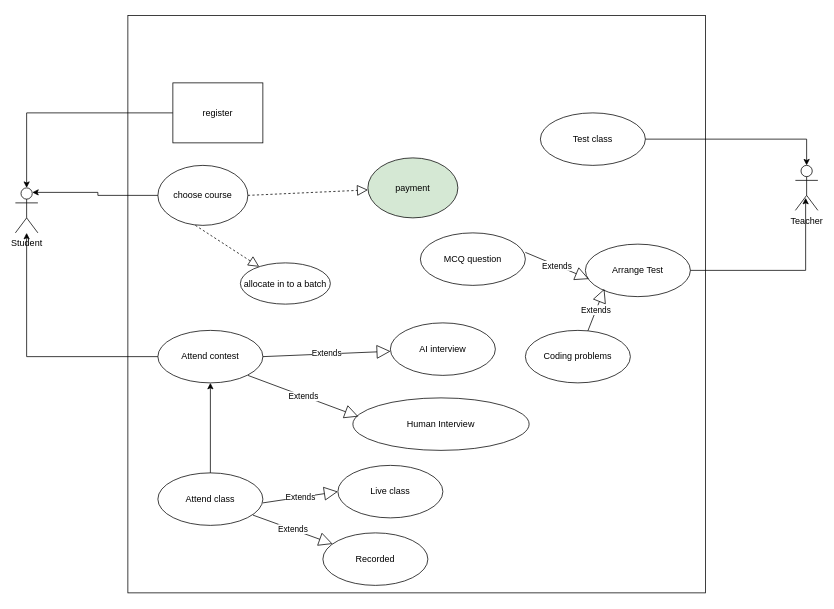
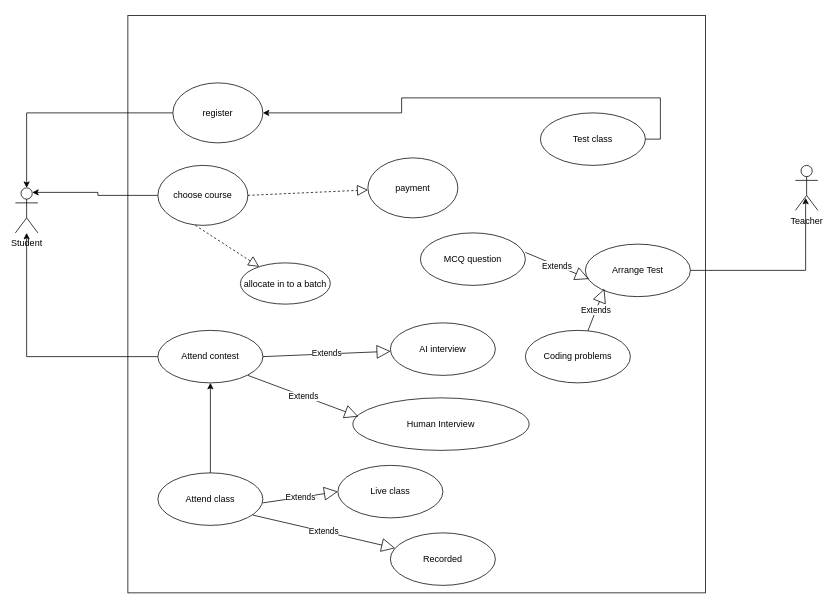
(218, 113) -> (218, 113)
(807, 148) -> (660, 119)
(413, 188) -> (413, 188)
(375, 559) -> (443, 559)
